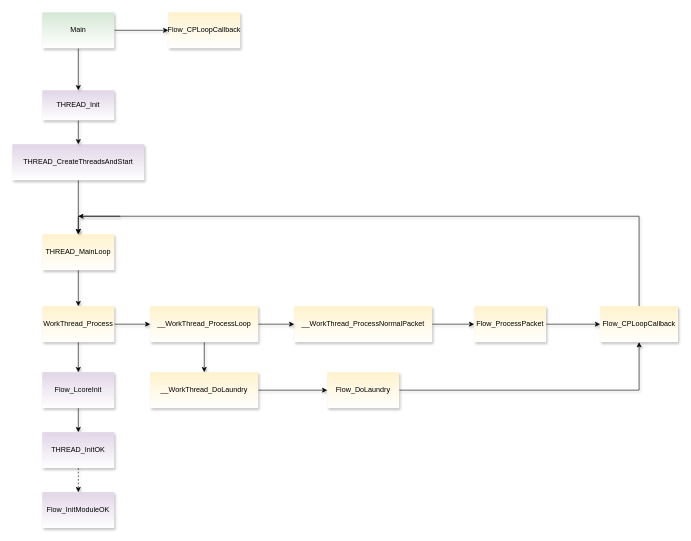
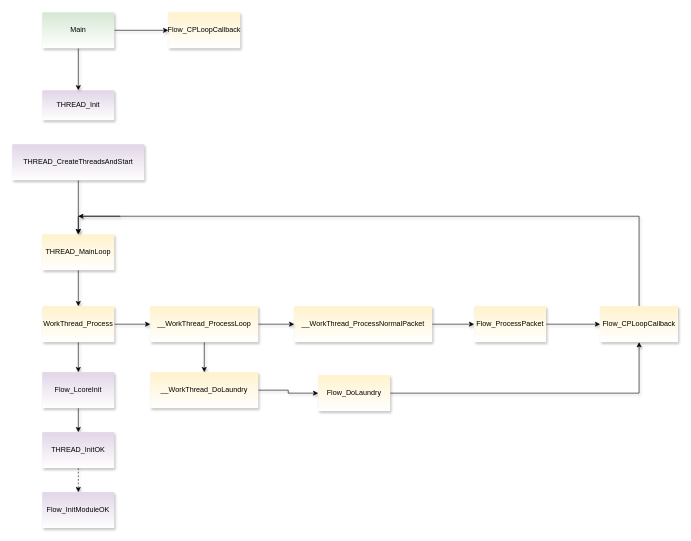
(78, 138) -> none
(363, 390) -> (354, 393)
